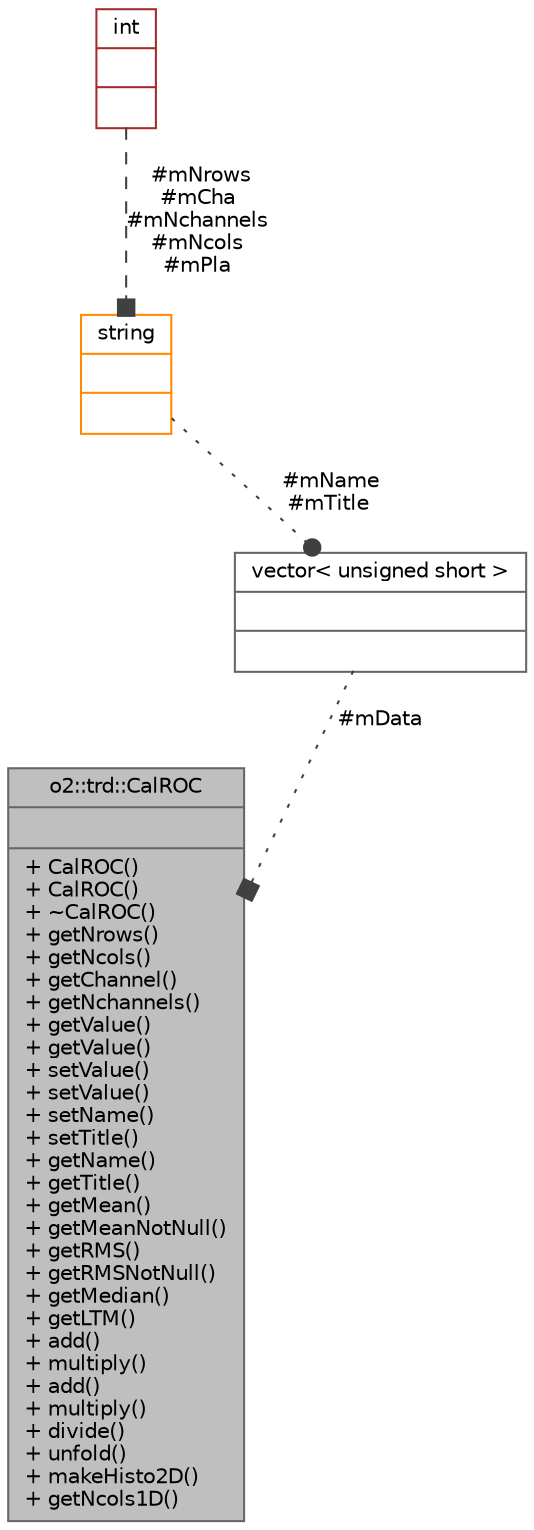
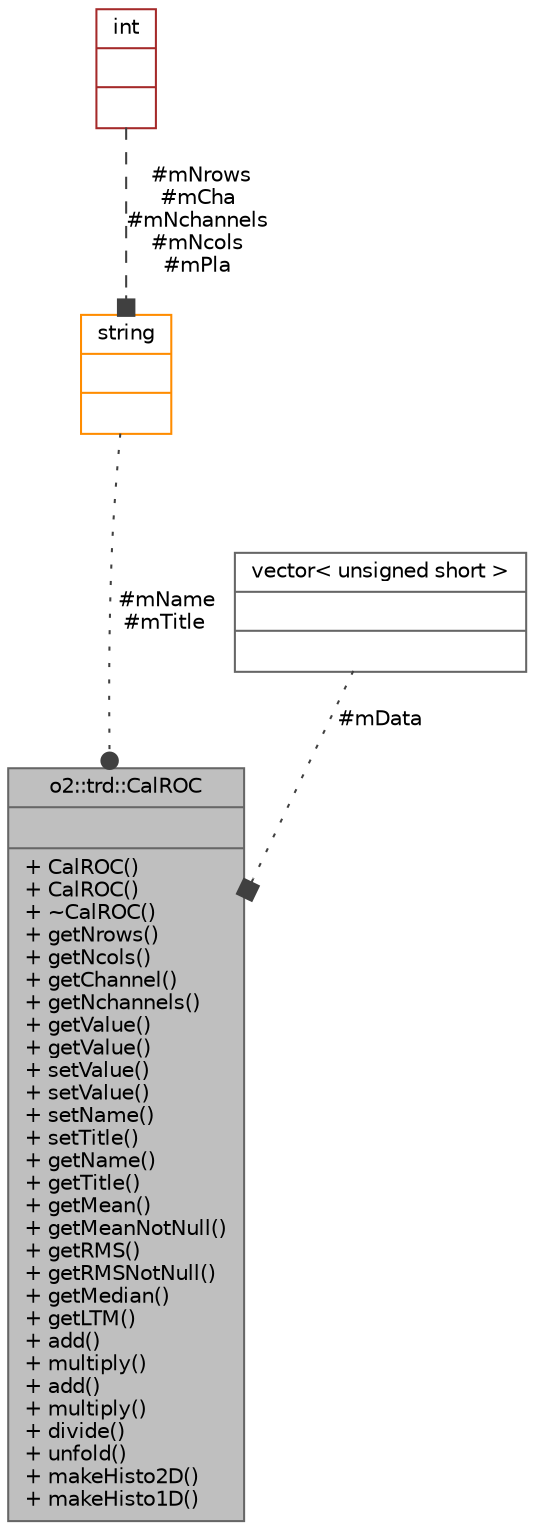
(239, 480) -> (110, 593)
(103, 1500) -> (112, 1500)
